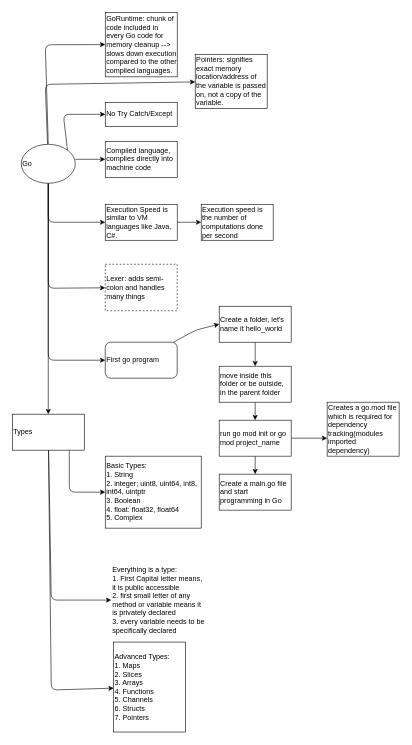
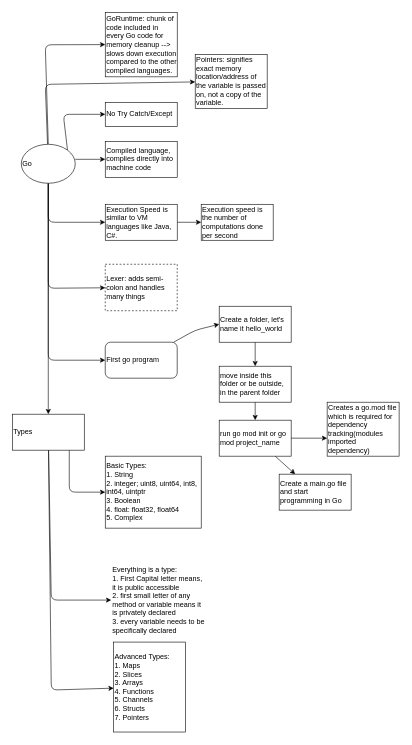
(255, 492) -> (315, 492)
